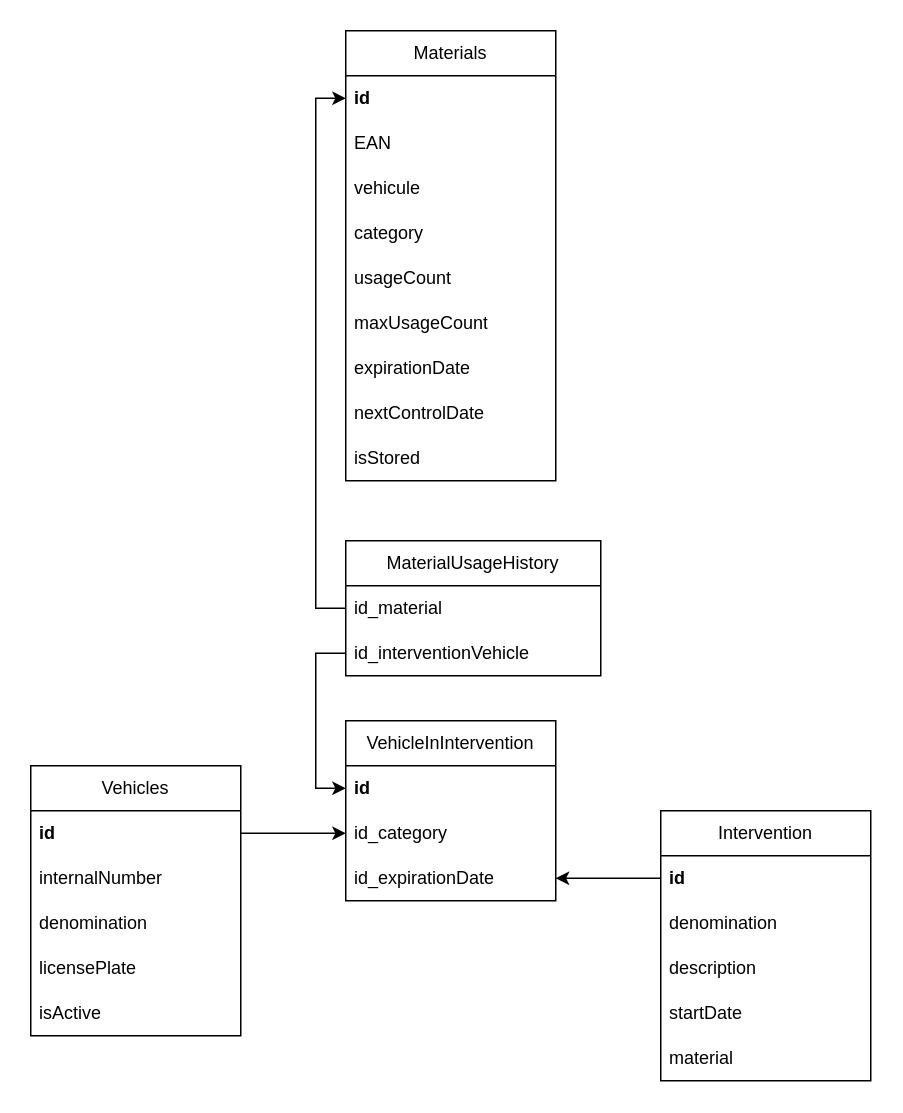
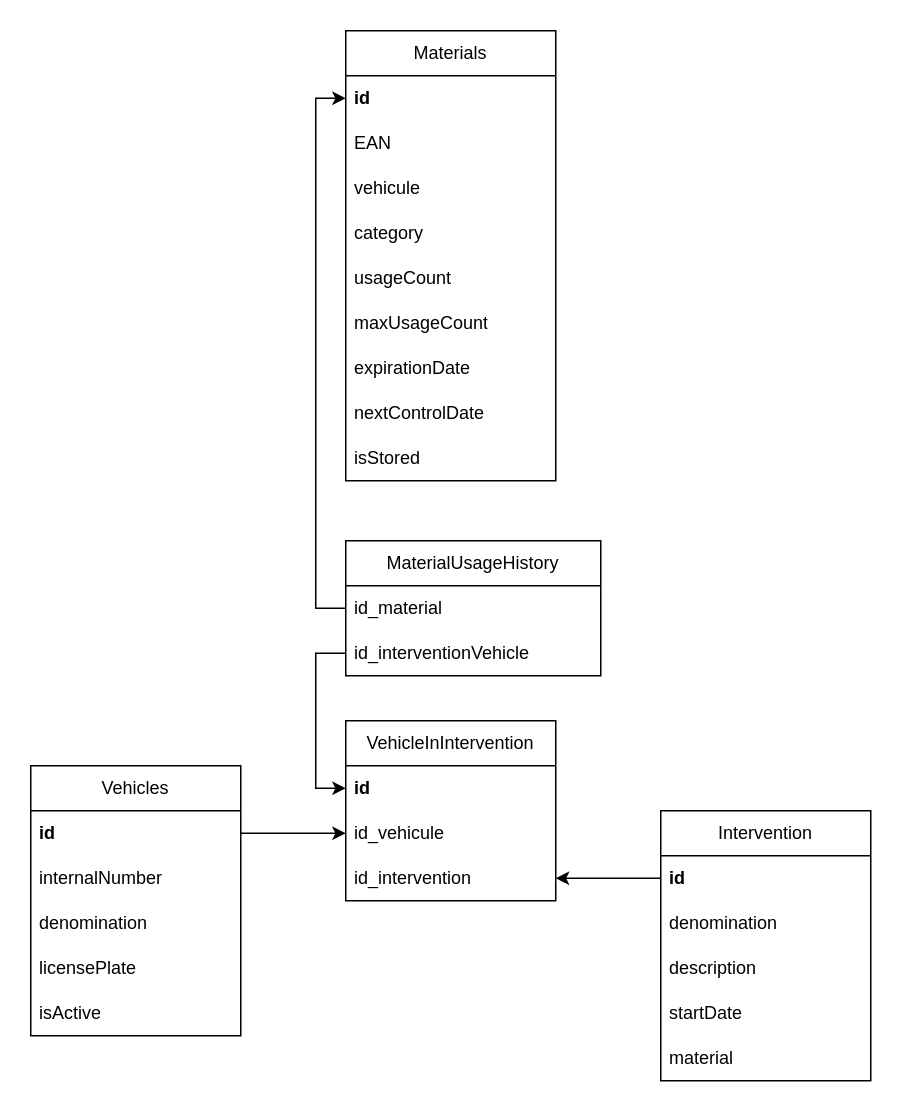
(408, 833) -> (403, 833)
(433, 878) -> (423, 878)
